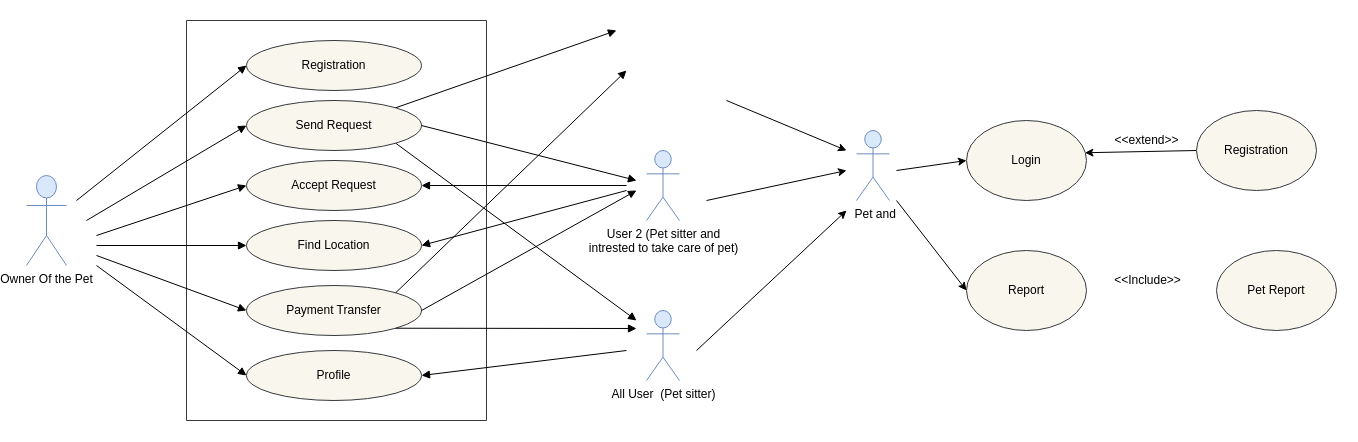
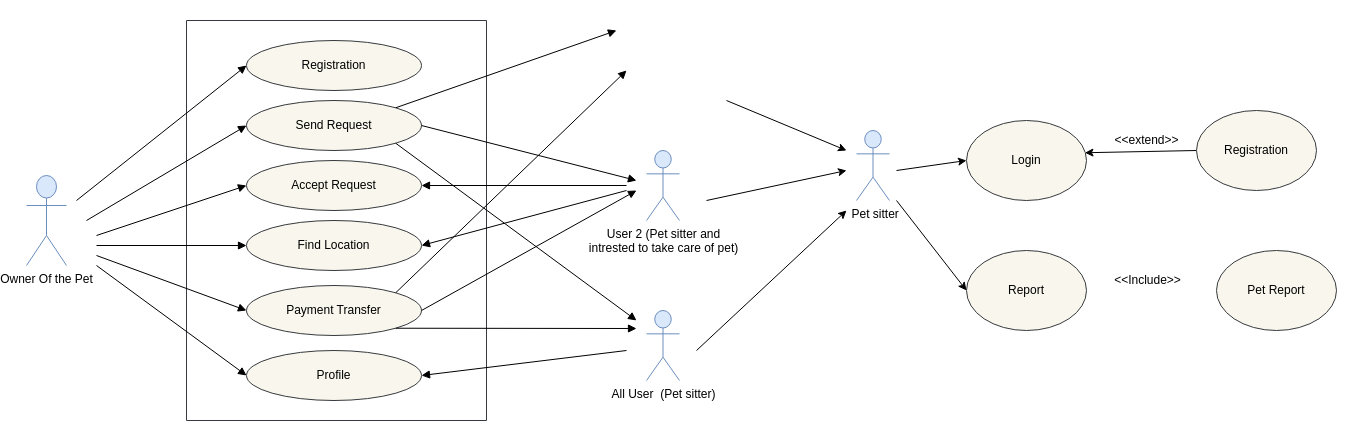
(874, 215) -> (874, 215)
